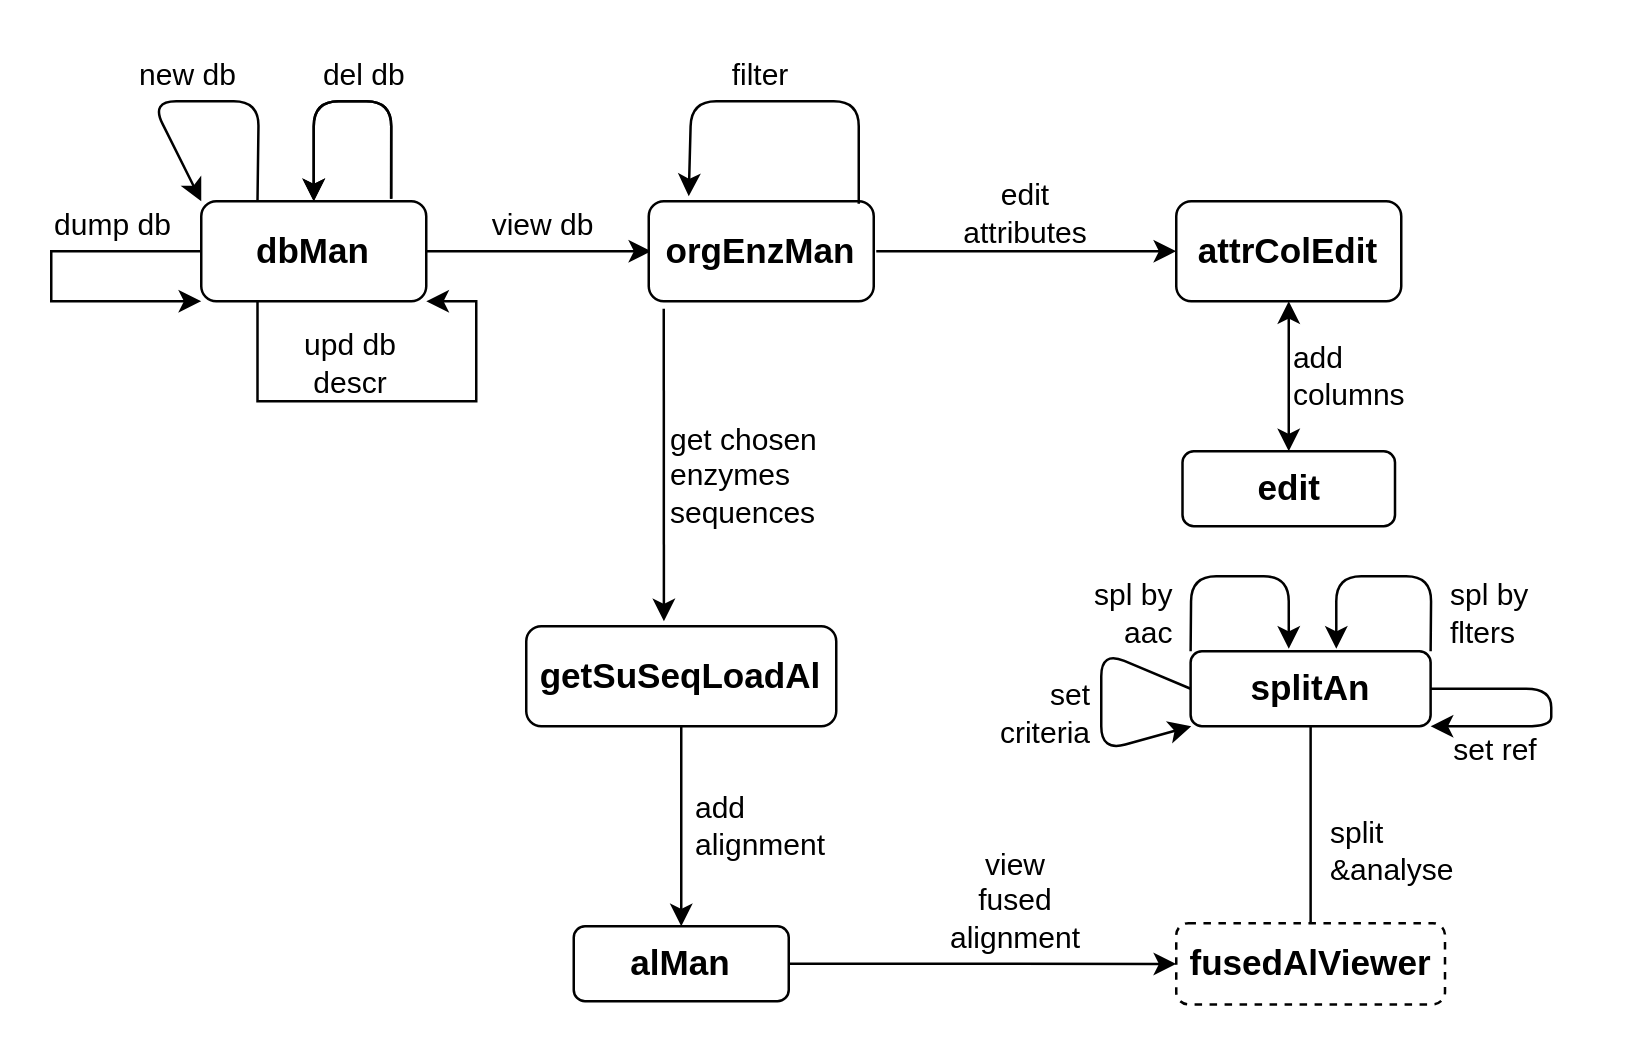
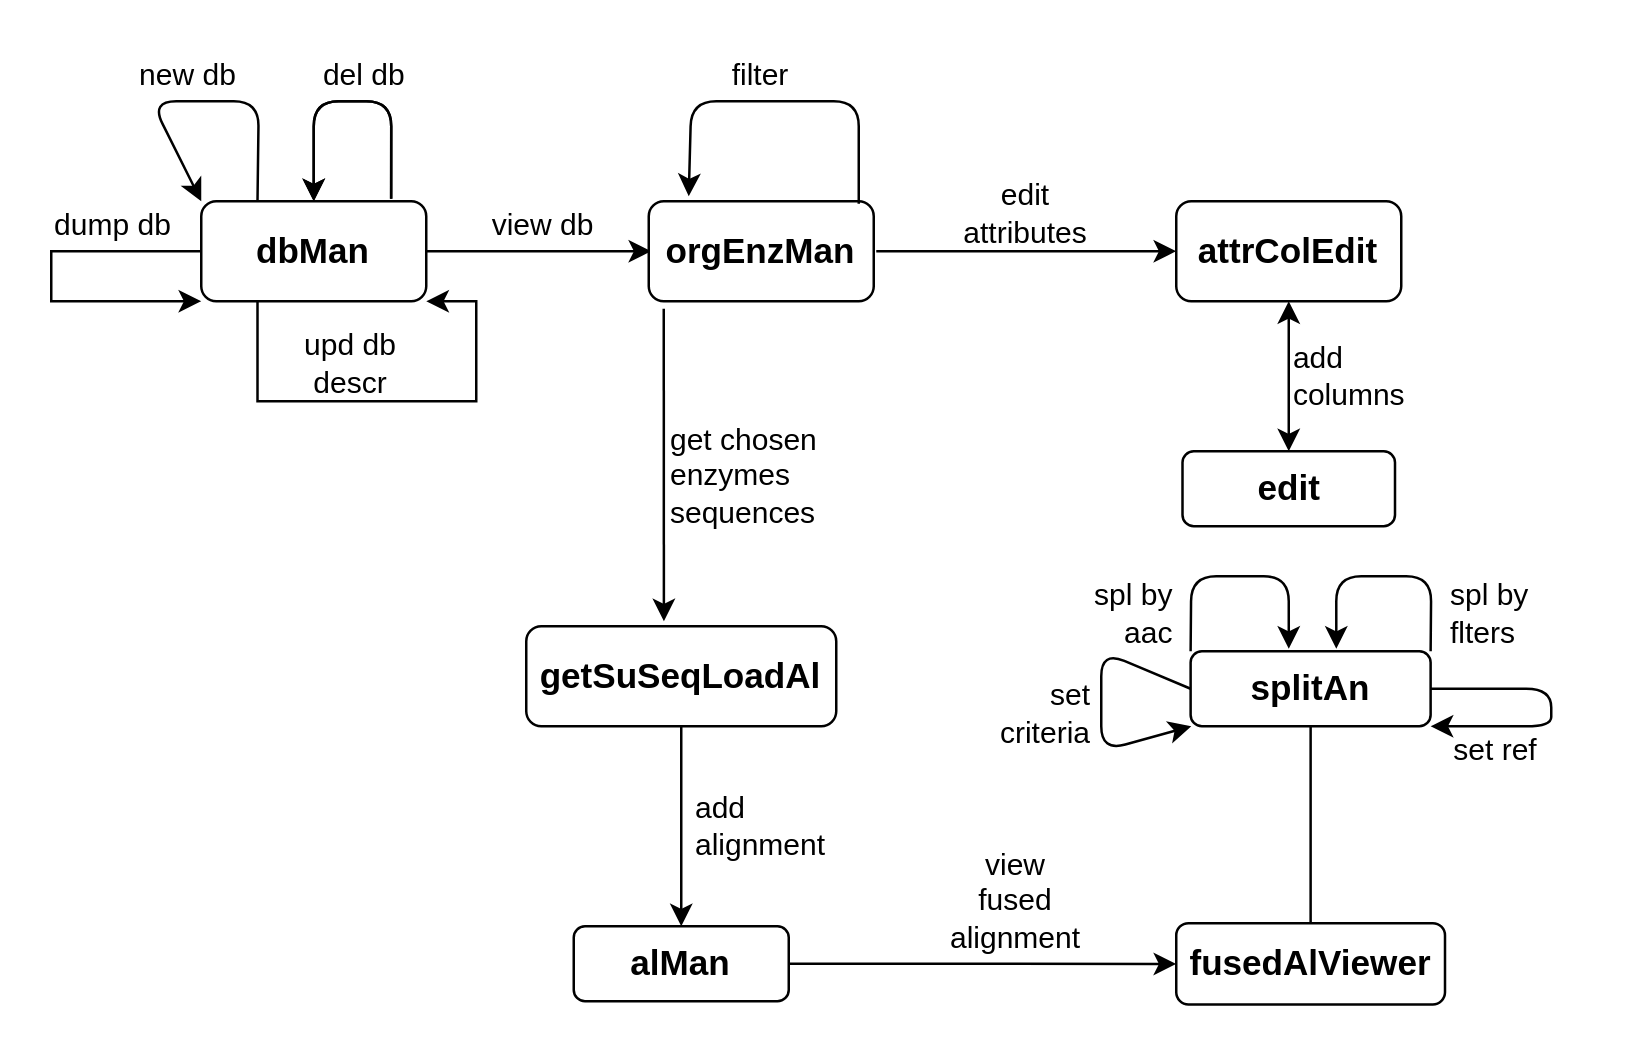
(1401, 851) -> none
(1311, 964) -> (1311, 964)
